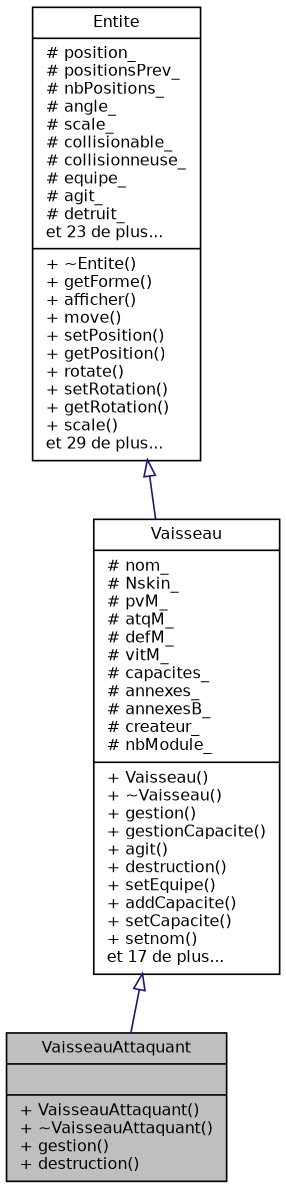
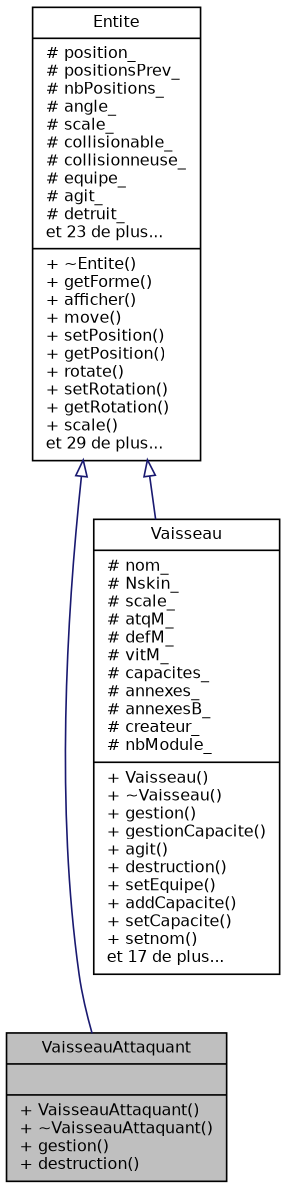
(138, 602) -> (142, 602)
(135, 1012) -> (66, 756)
